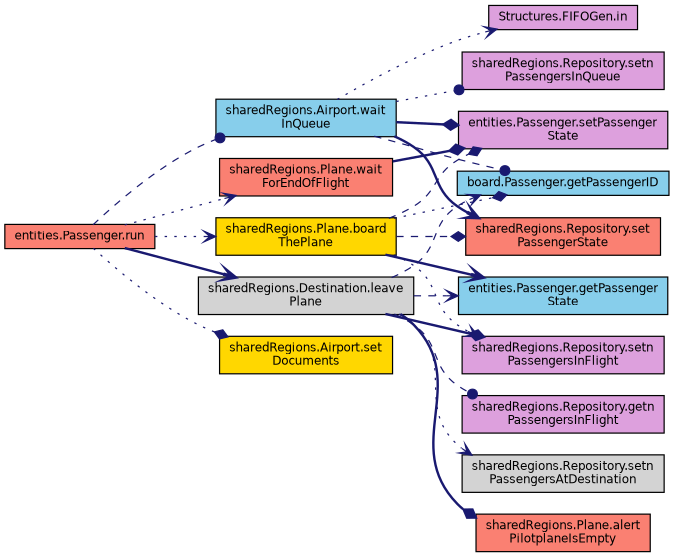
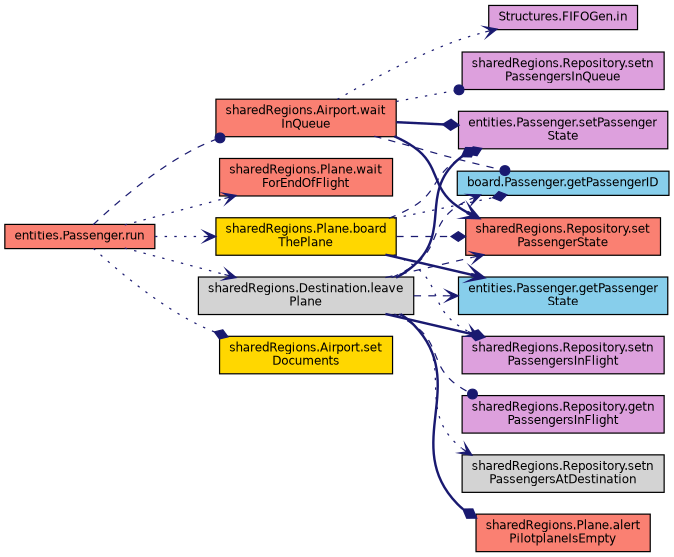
(306, 118) -> (306, 118)
(414, 157) -> (437, 199)
(175, 261) -> (175, 261)
none -> (429, 268)
